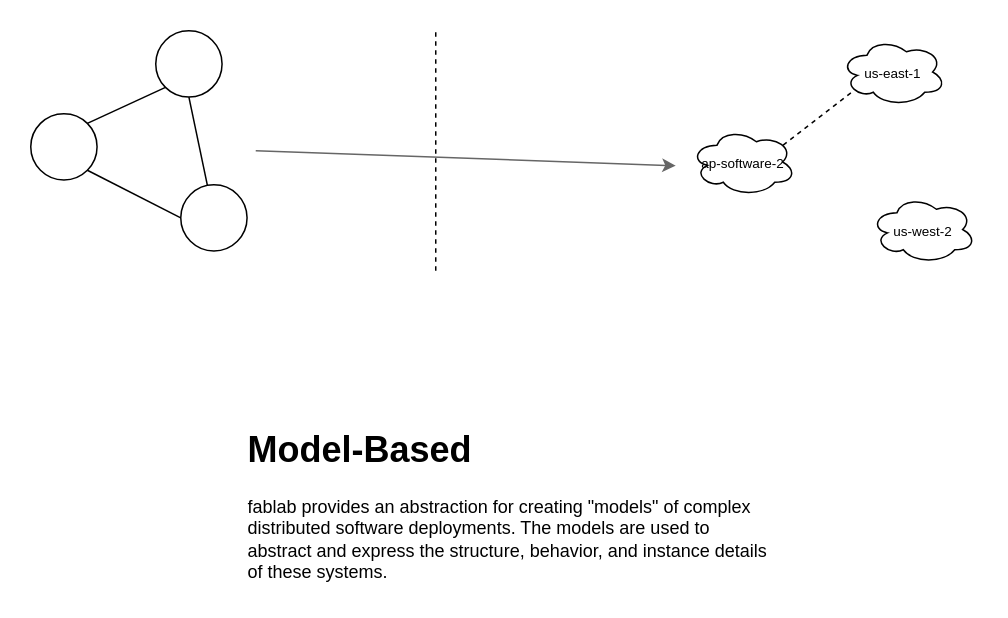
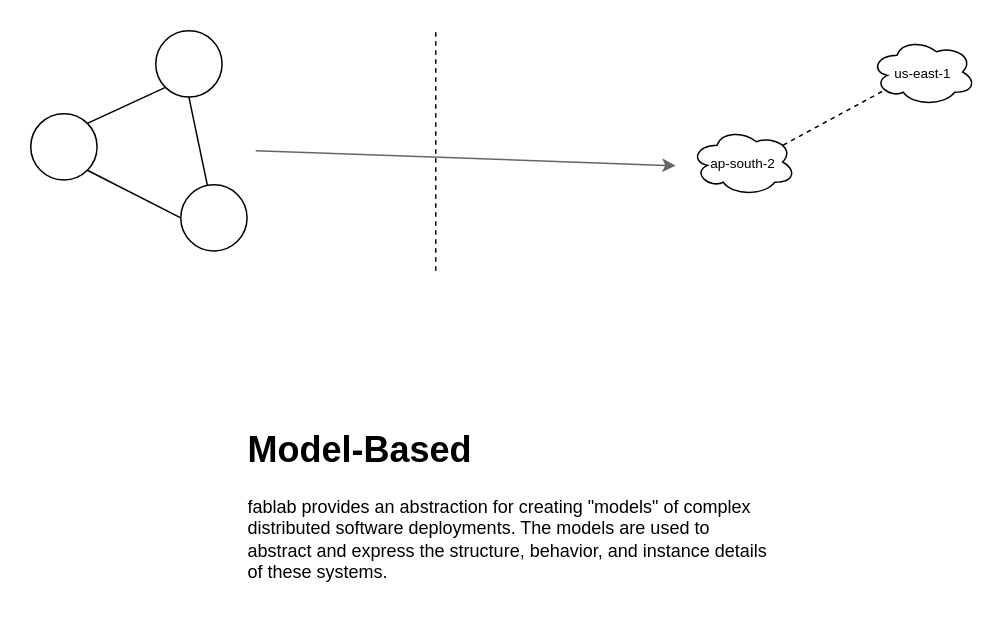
(893, 72) -> (923, 72)
(743, 163) -> (743, 163)
(923, 230) -> none
